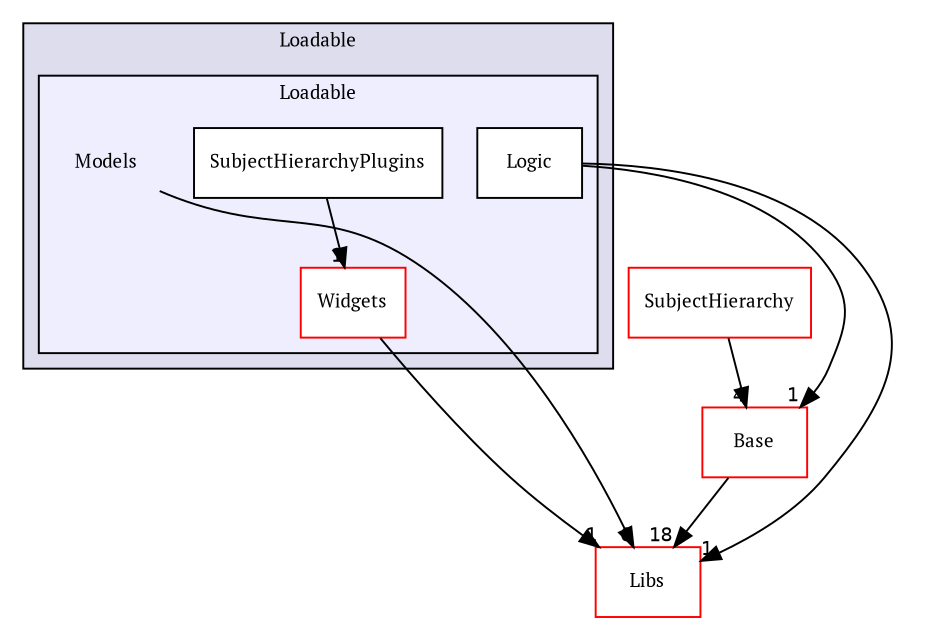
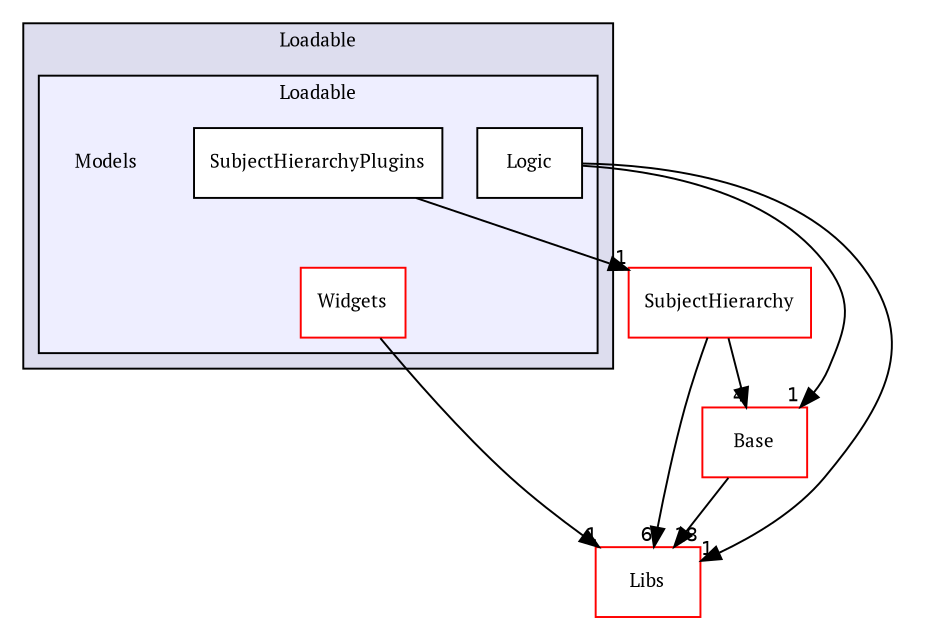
(331, 215) -> (513, 231)
(445, 285) -> (679, 431)
